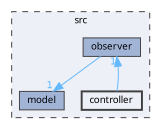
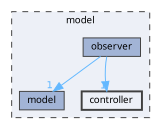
(81, 21) -> (81, 21)
(118, 79) -> (105, 69)
